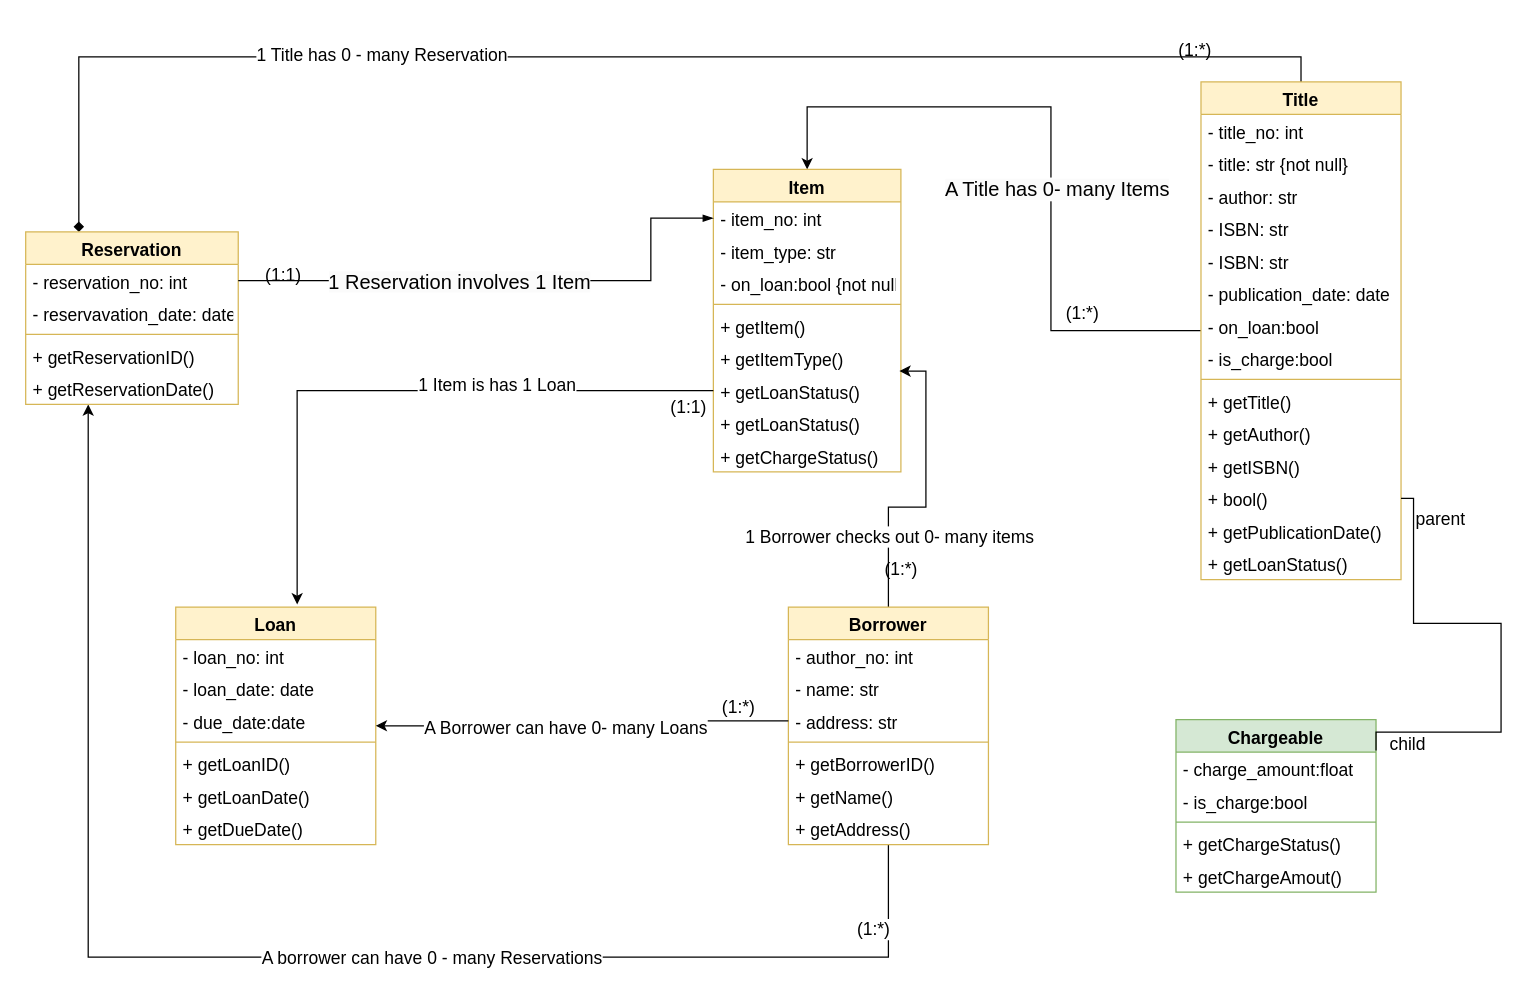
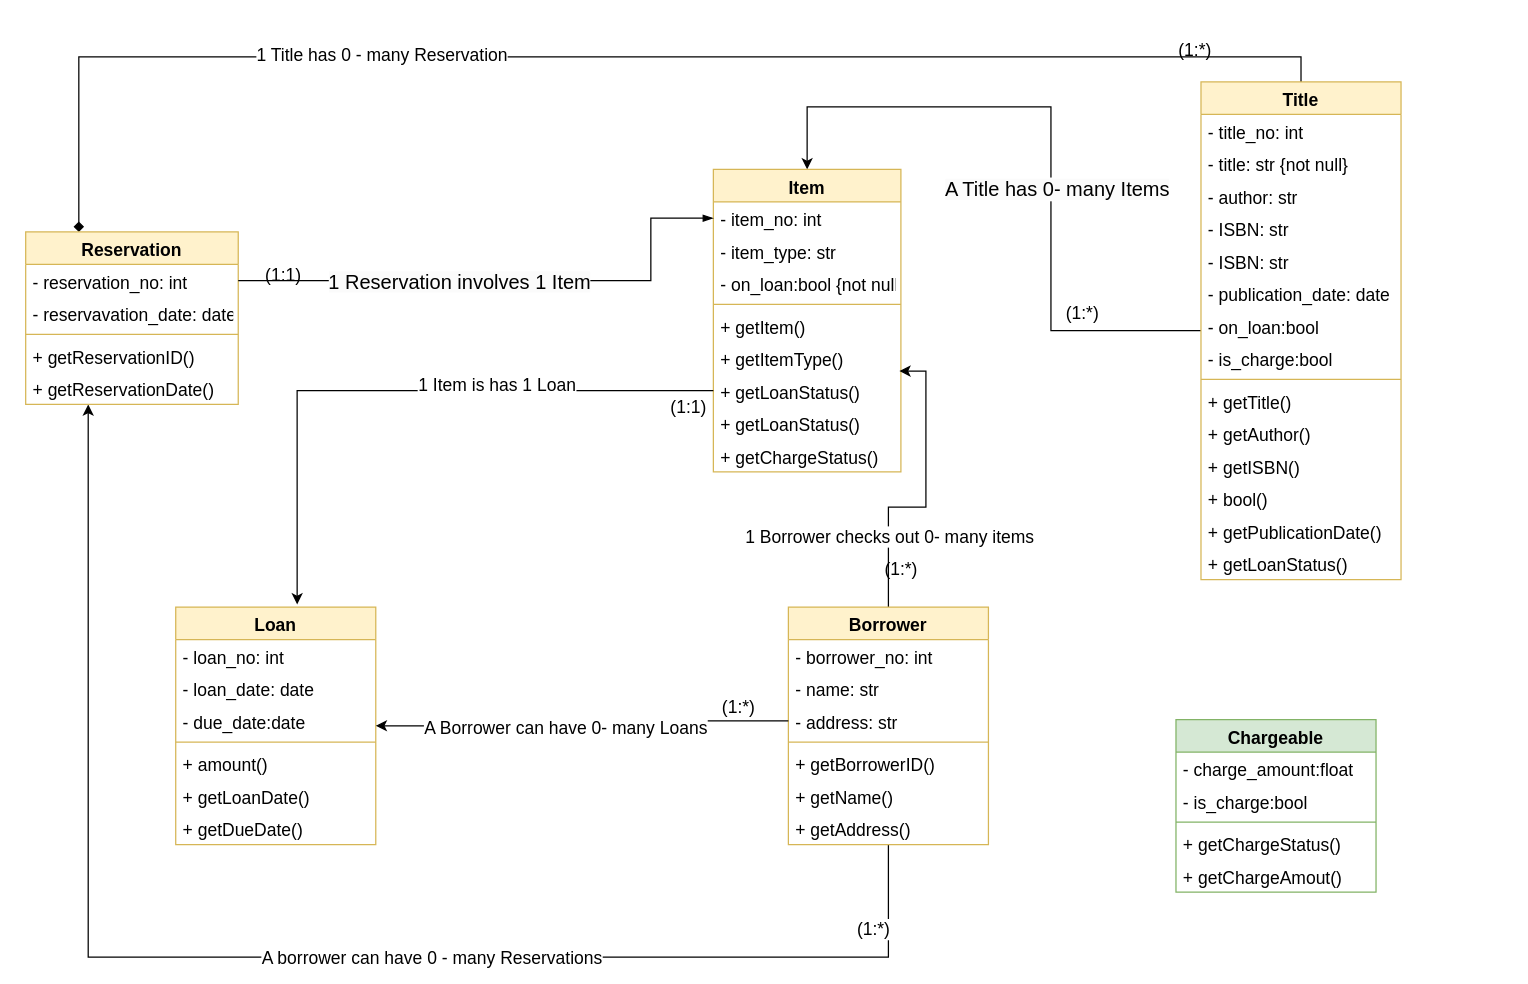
(1501, 637) -> none
(864, 658) -> (874, 658)
(244, 765) -> (229, 765)
